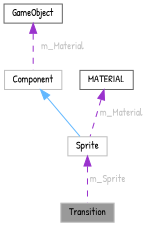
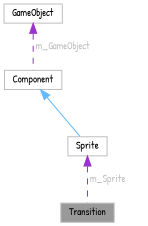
(33, 14) -> (33, 14)
(62, 47) -> (62, 47)
(107, 80) -> none
